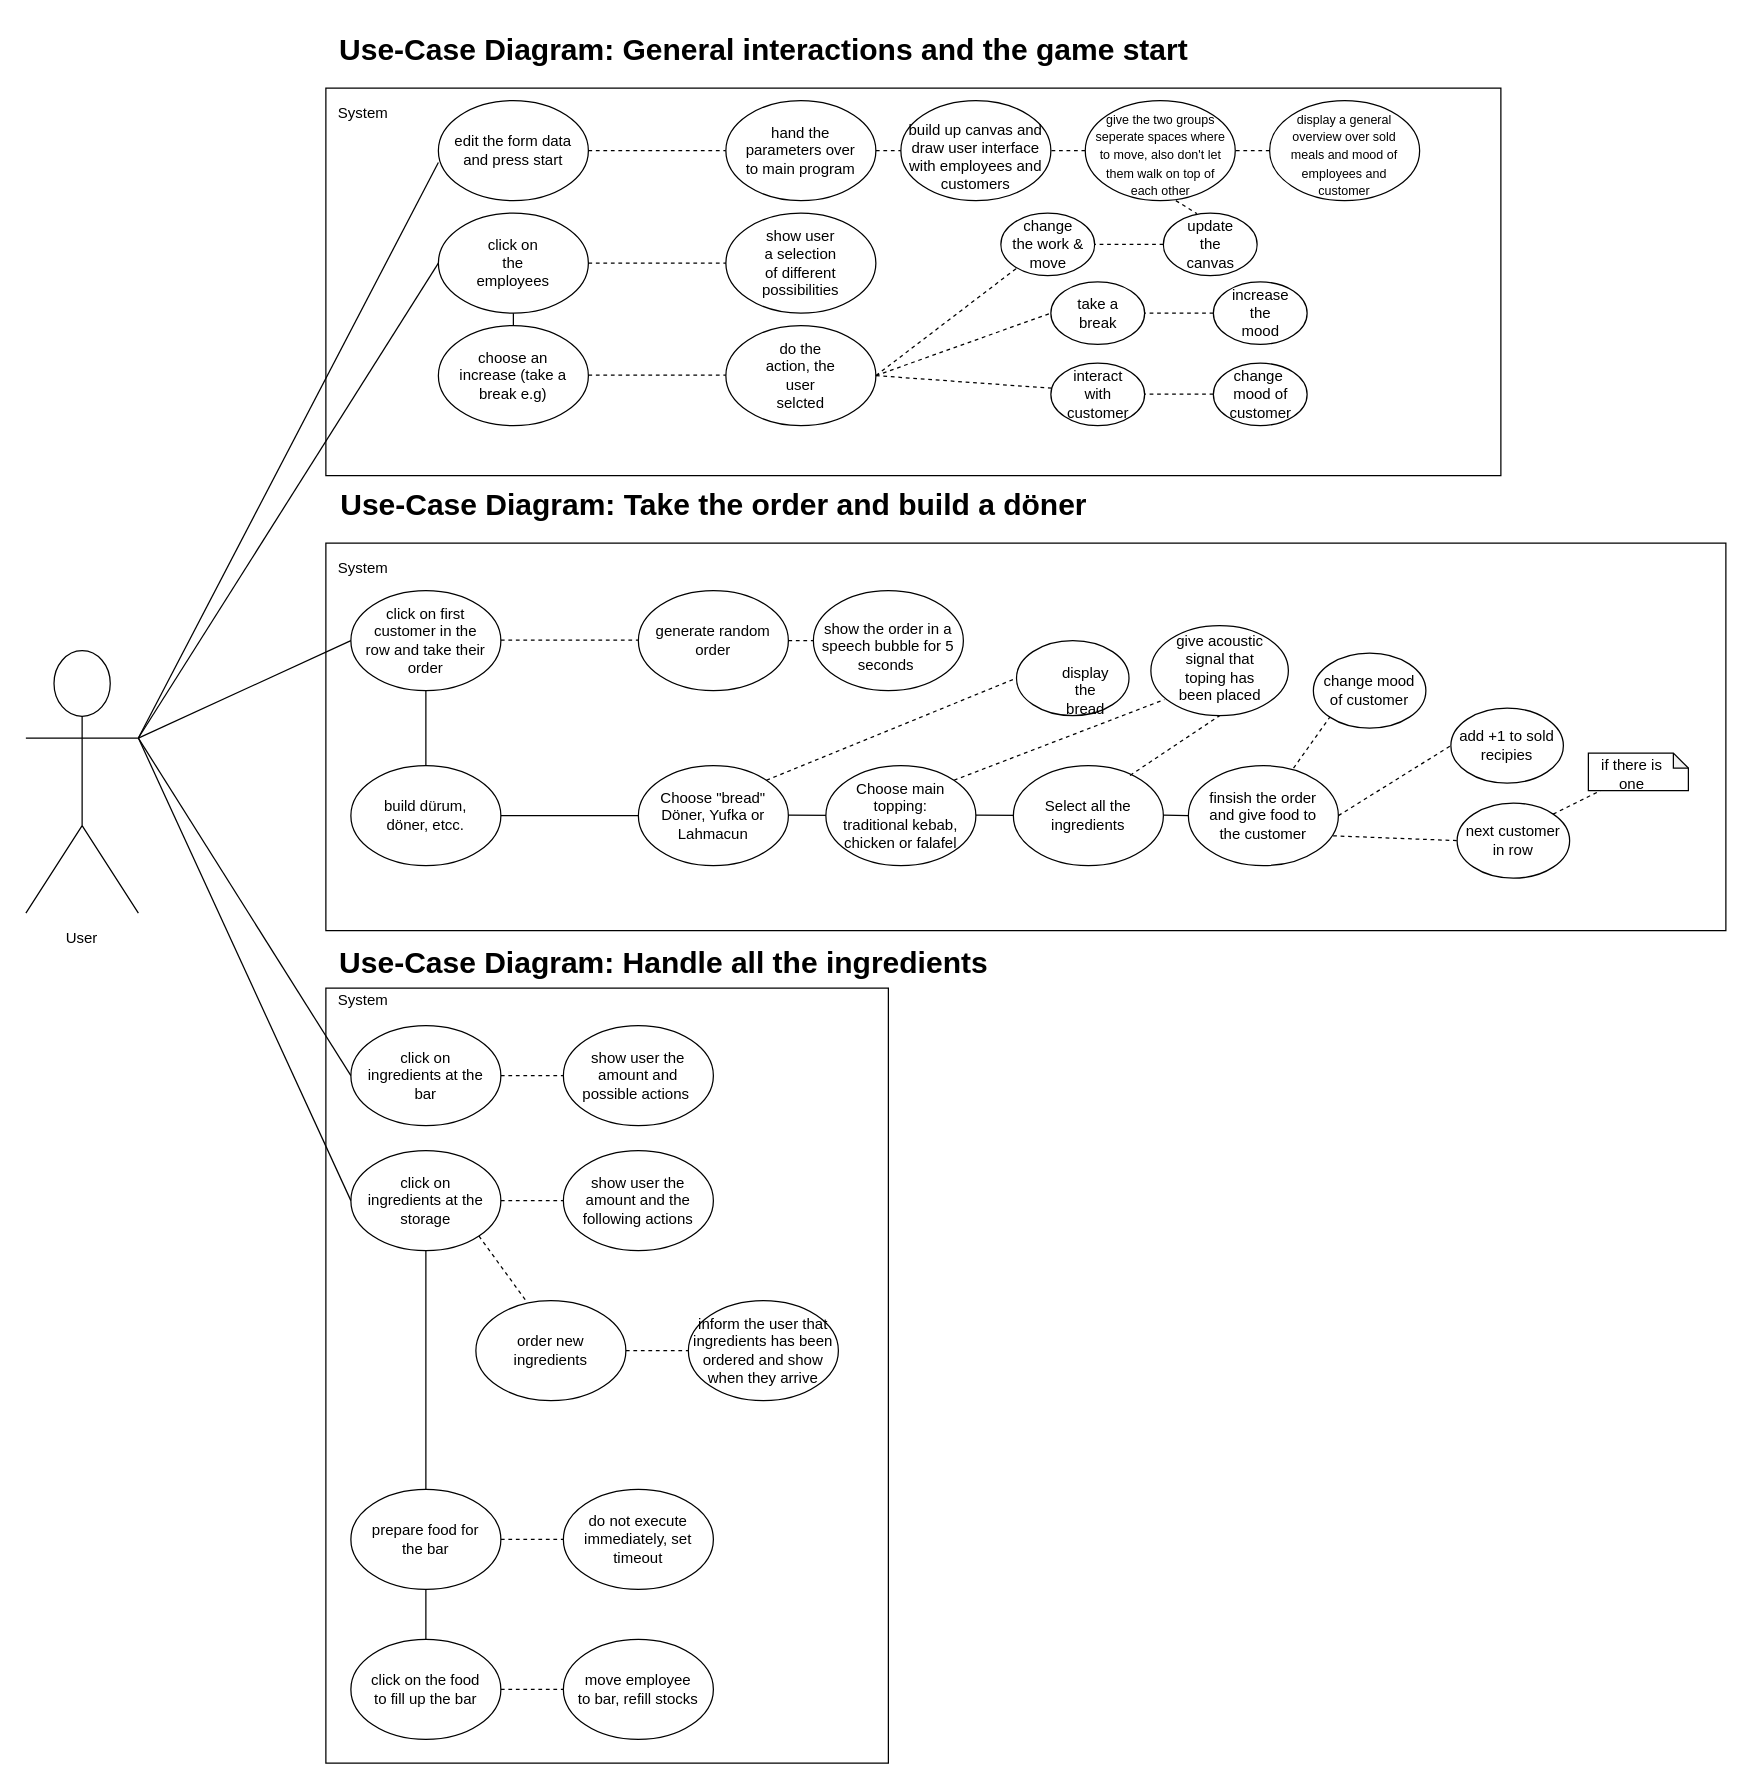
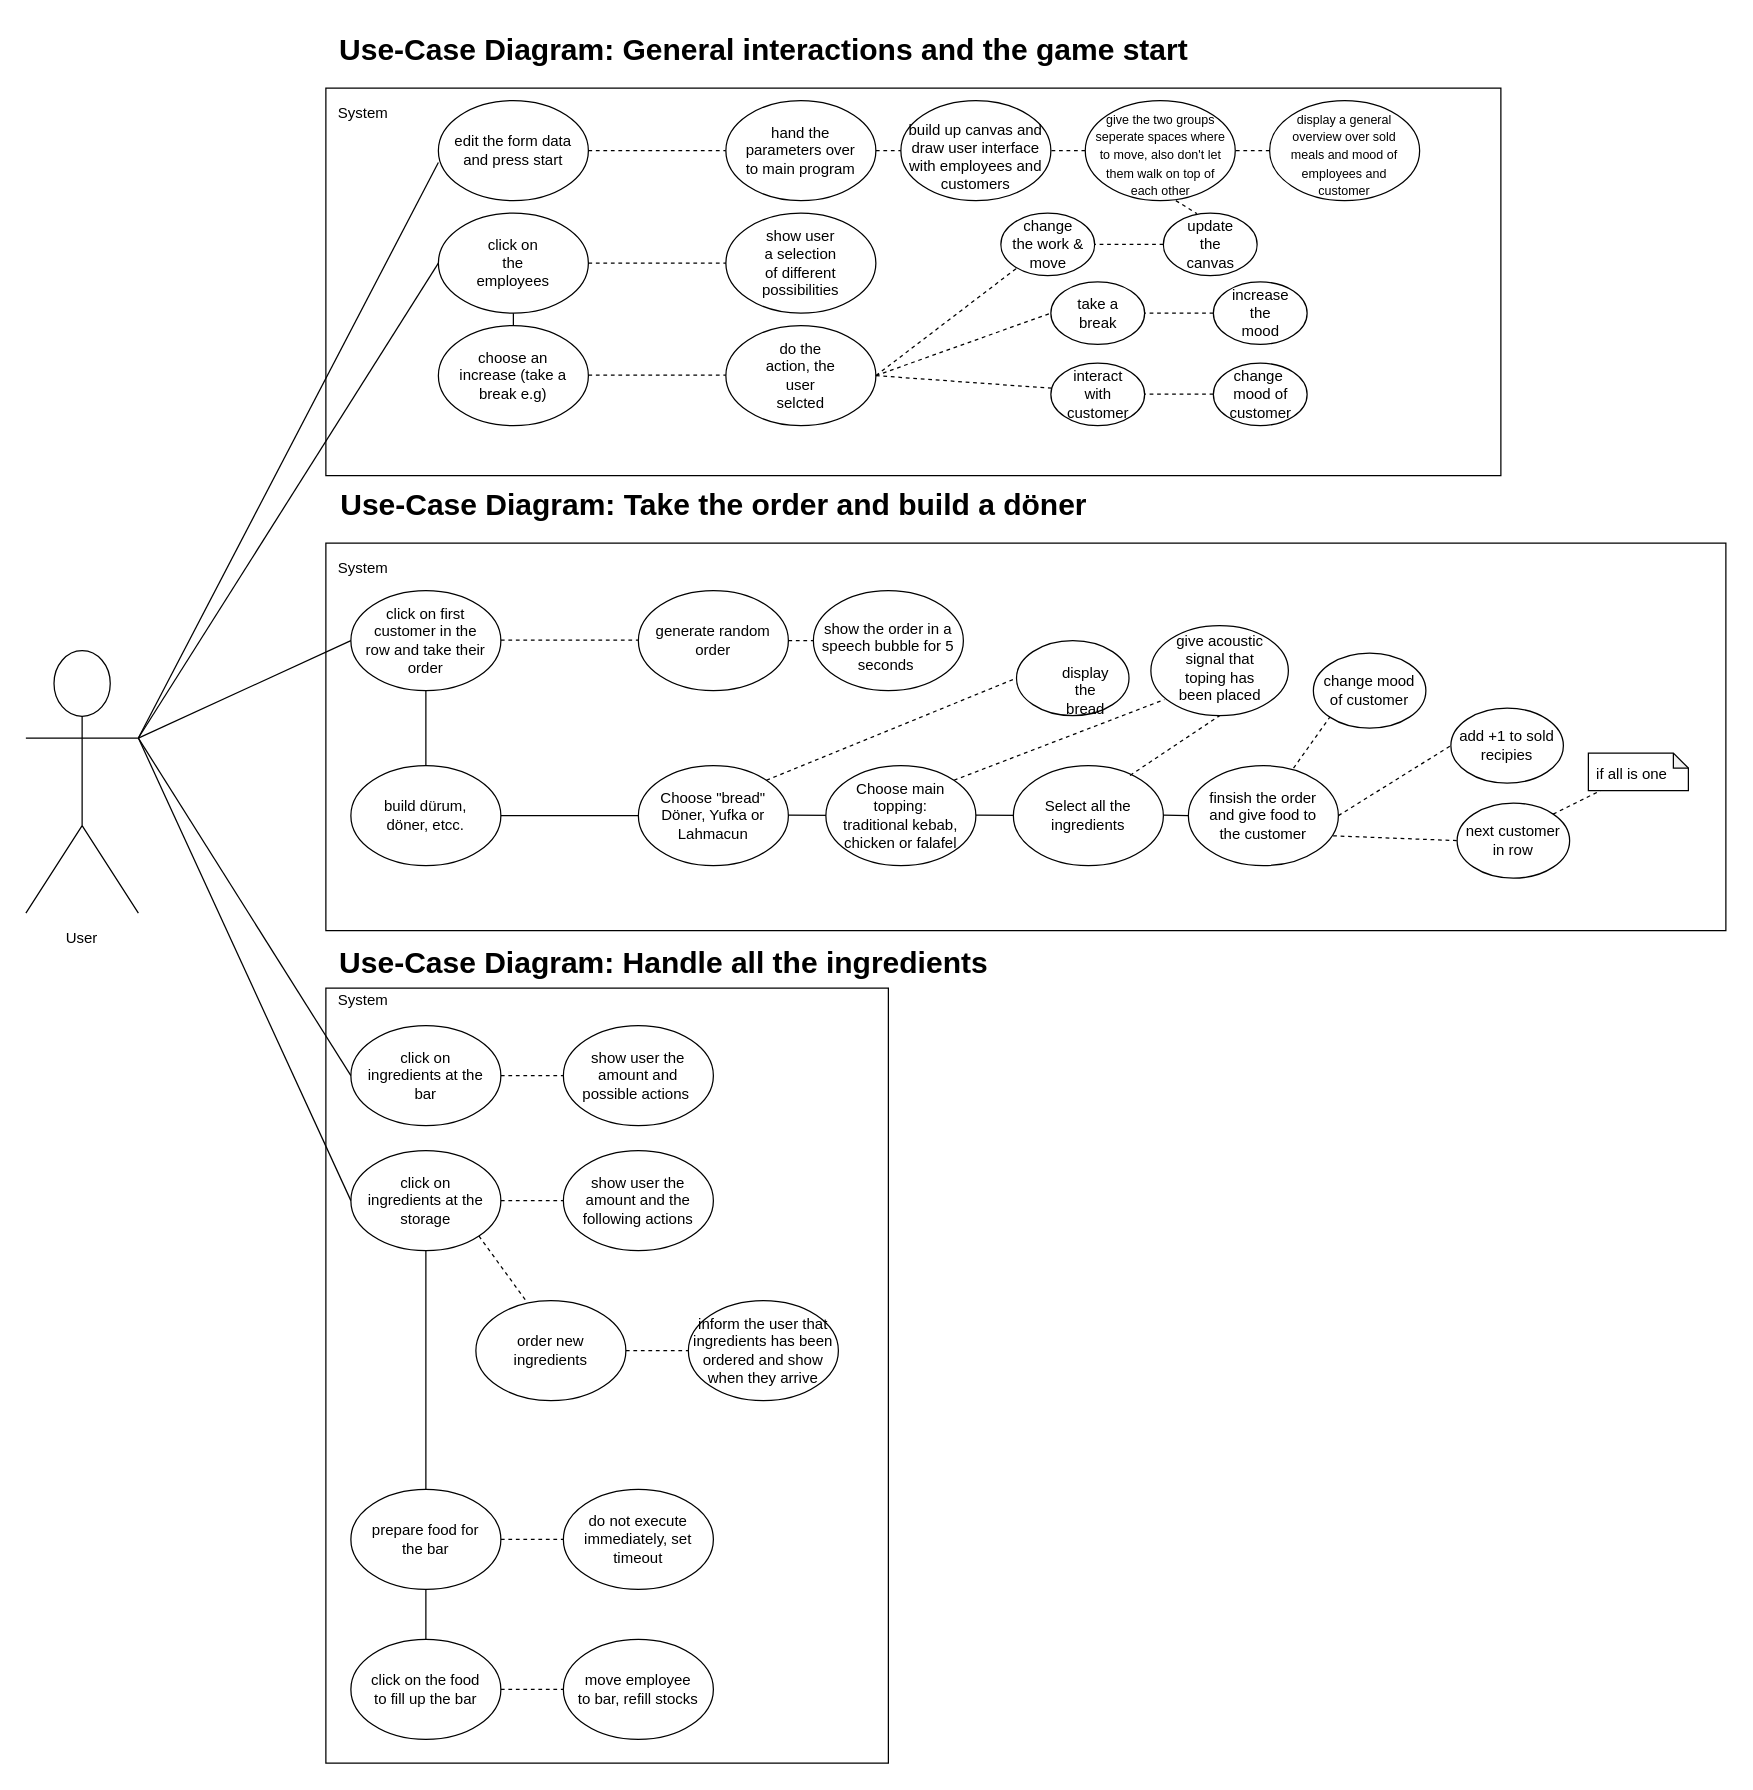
(1632, 774) -> (1632, 774)
